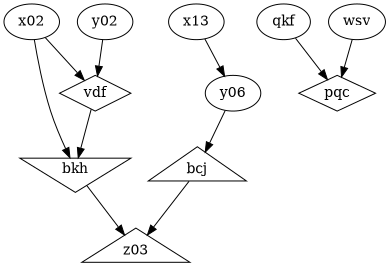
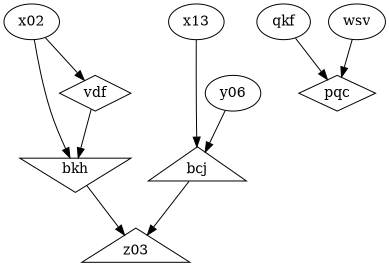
(105, 22) -> none
(212, 53) -> (196, 88)
